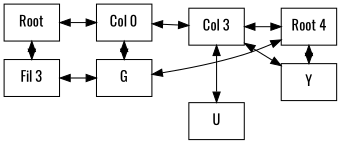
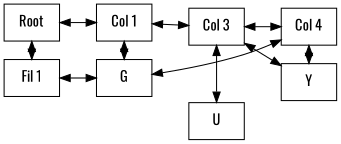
(124, 23) -> (124, 23)
(309, 27) -> (309, 27)
(32, 78) -> (32, 78)
